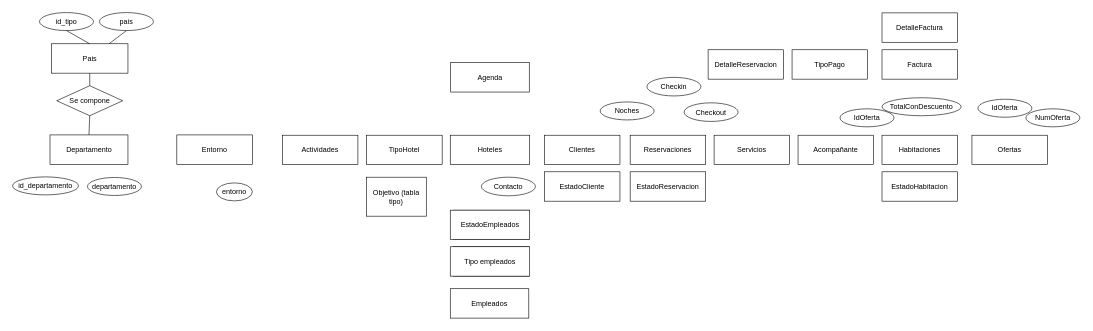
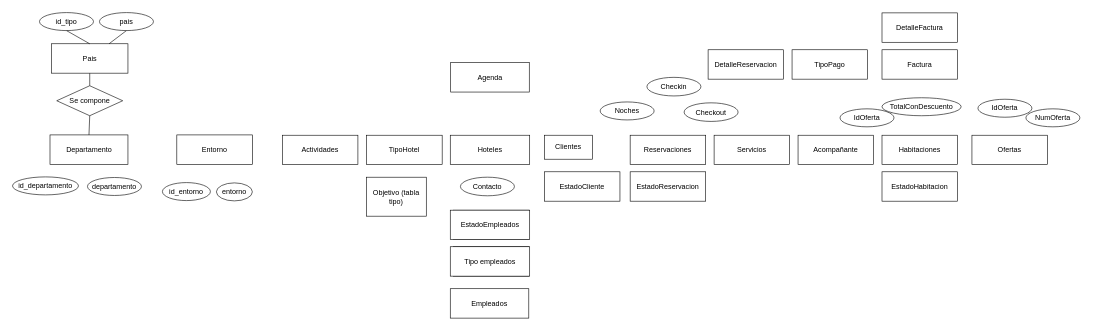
(582, 150) -> (569, 147)
(509, 187) -> (488, 187)
none -> (186, 192)
